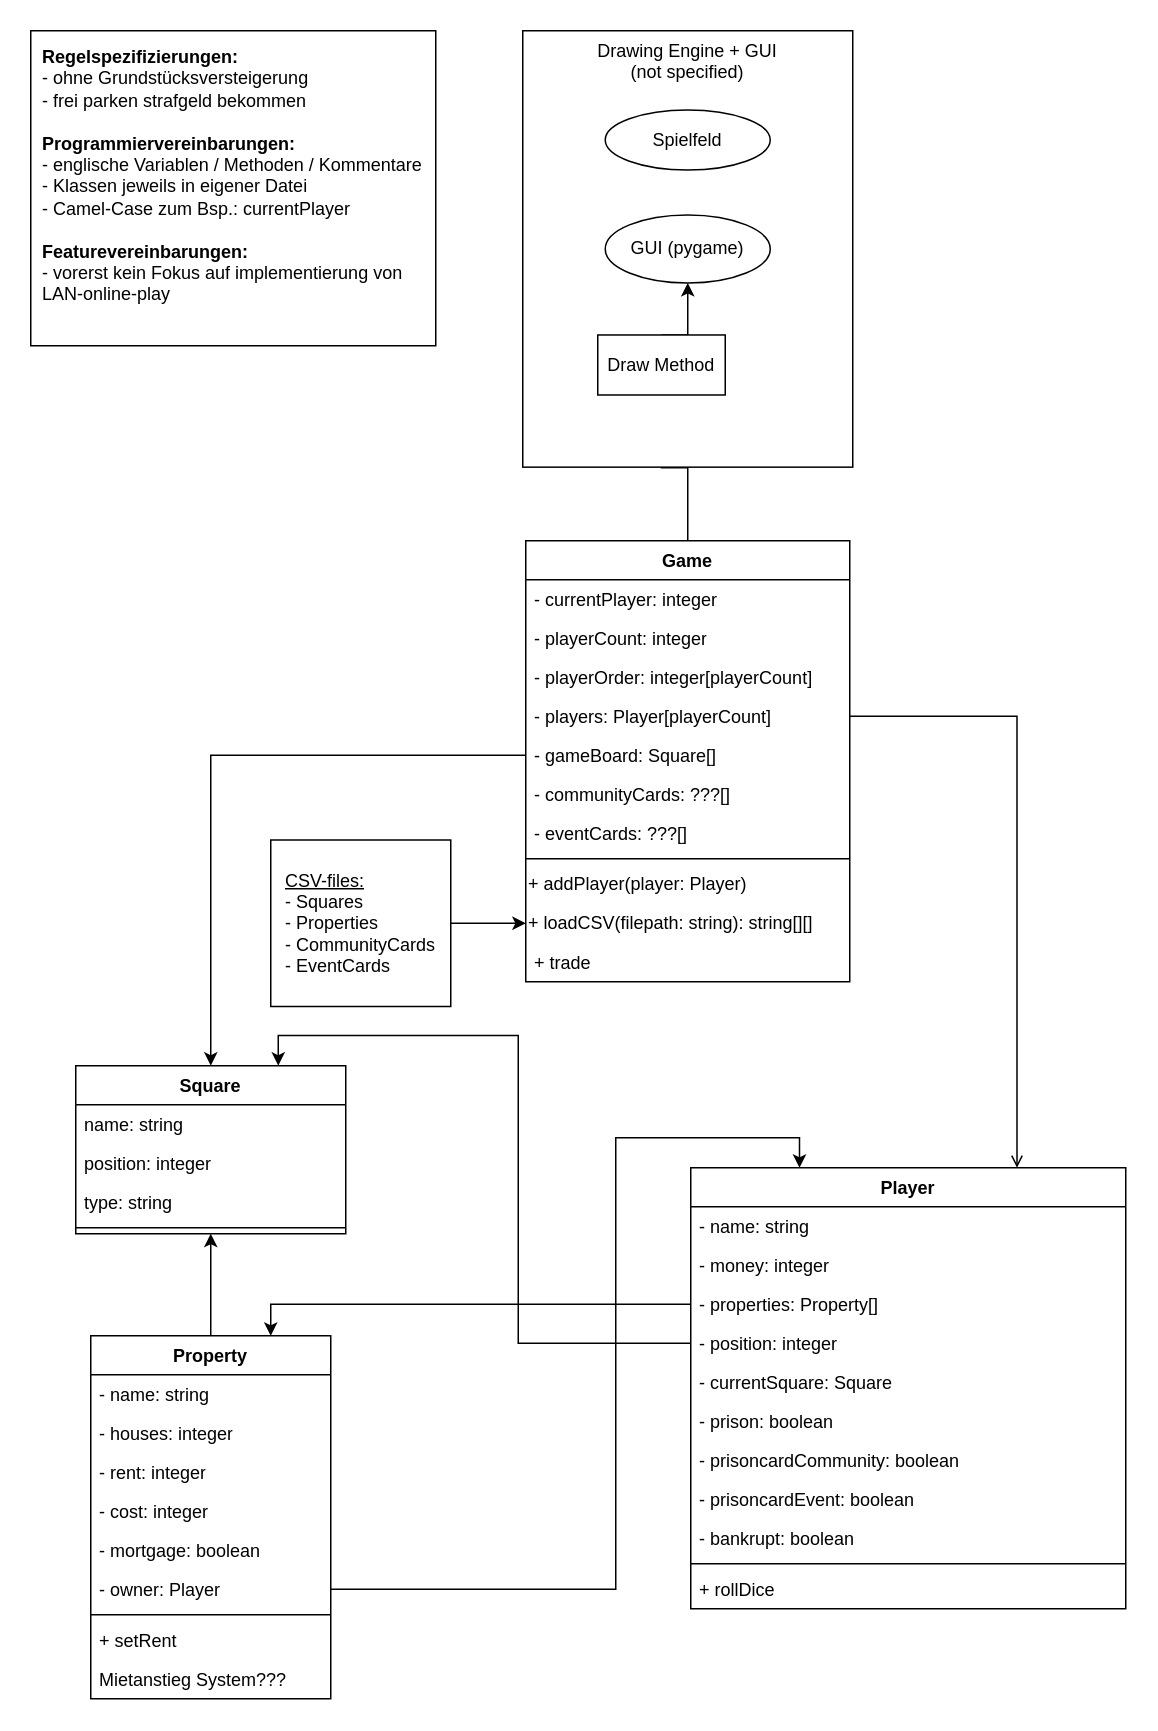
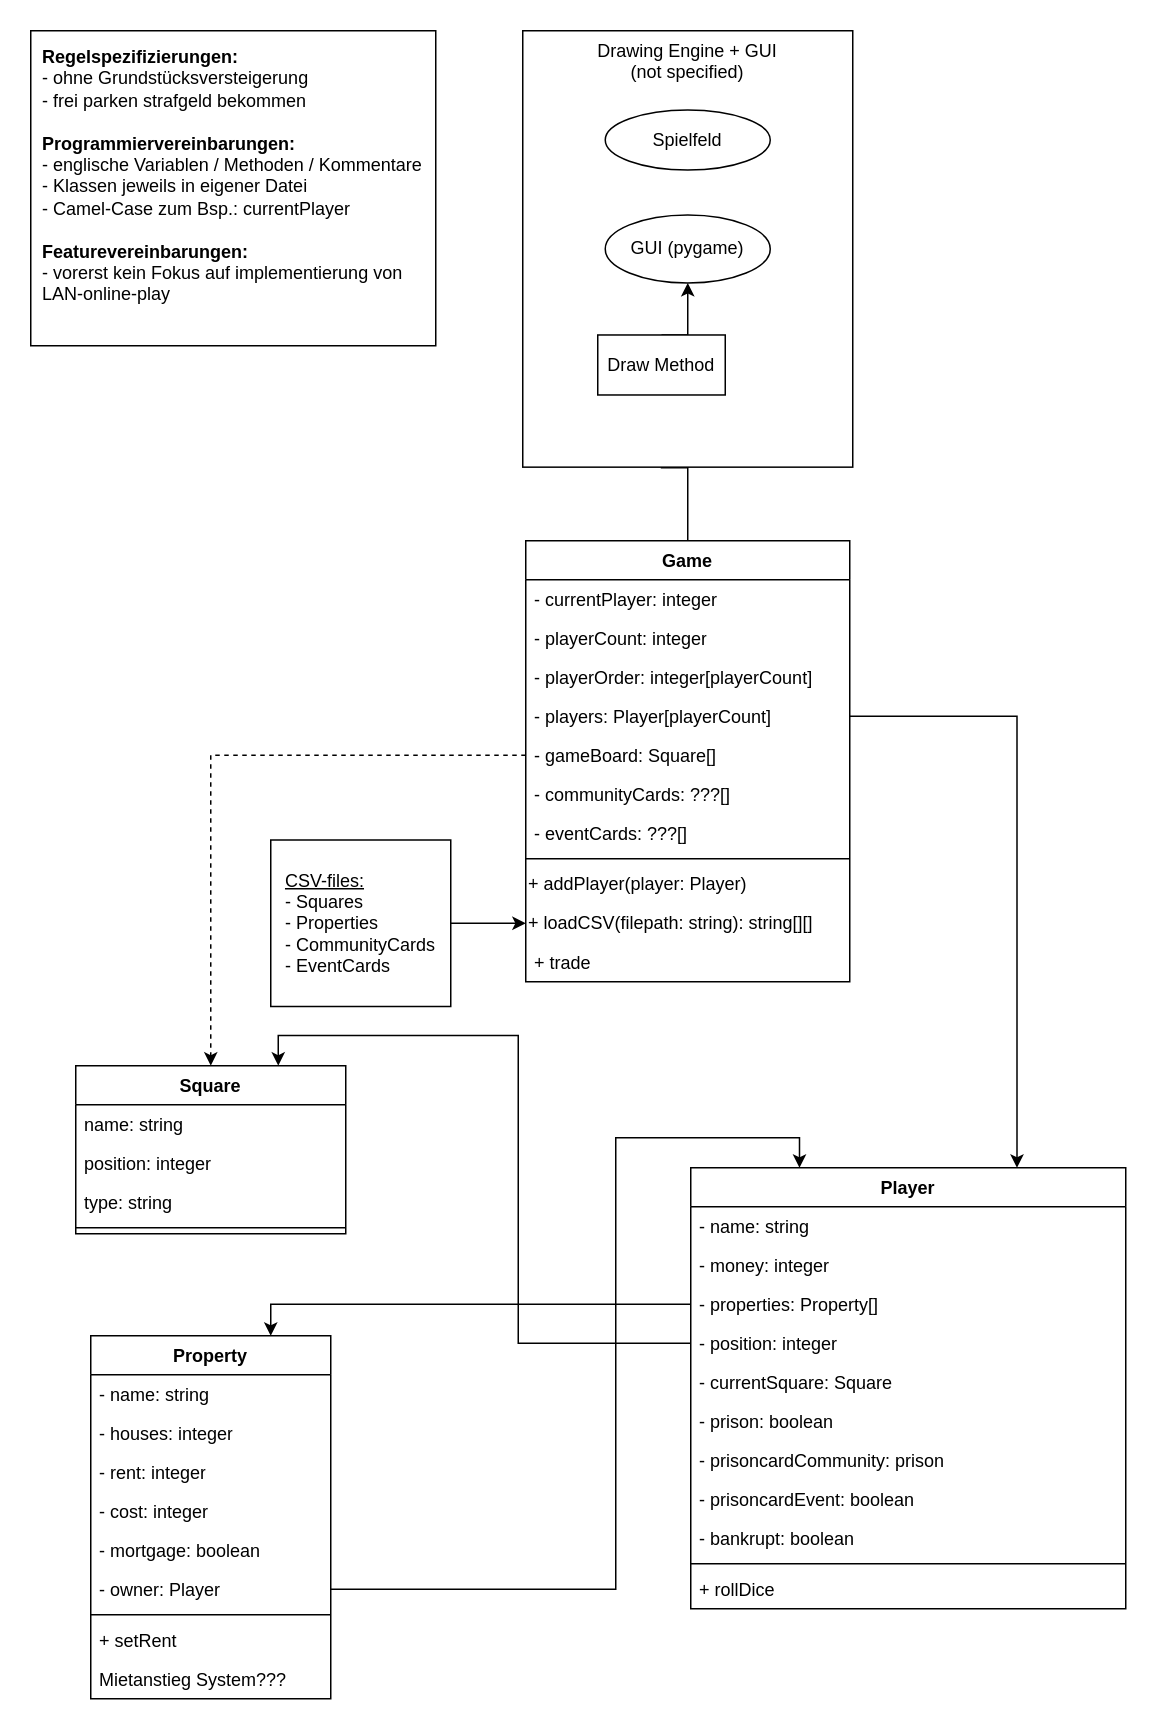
(218, 755) -> (218, 755)
(1017, 1158) -> (1017, 1156)
(211, 1289) -> none
(837, 1462) -> (832, 1462)
